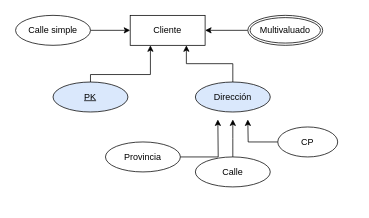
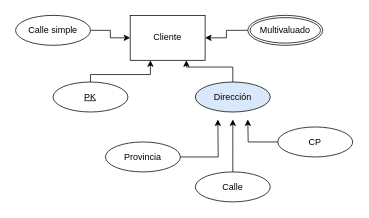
(168, 30) -> (168, 38)
(90, 97) -> (90, 97)
(308, 142) -> (315, 142)
(233, 172) -> (233, 187)
